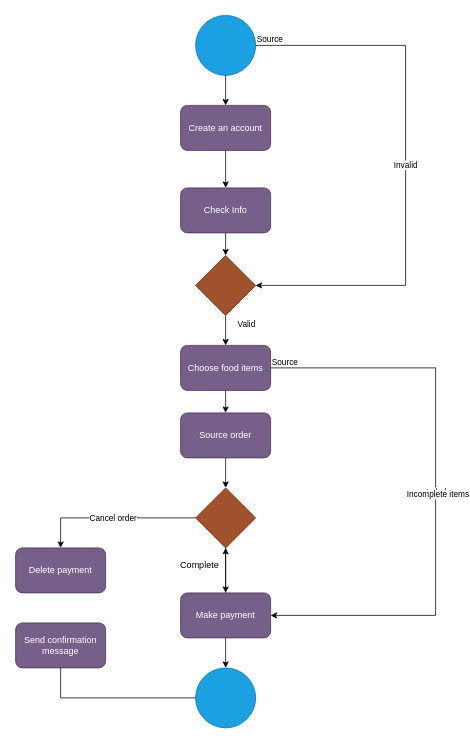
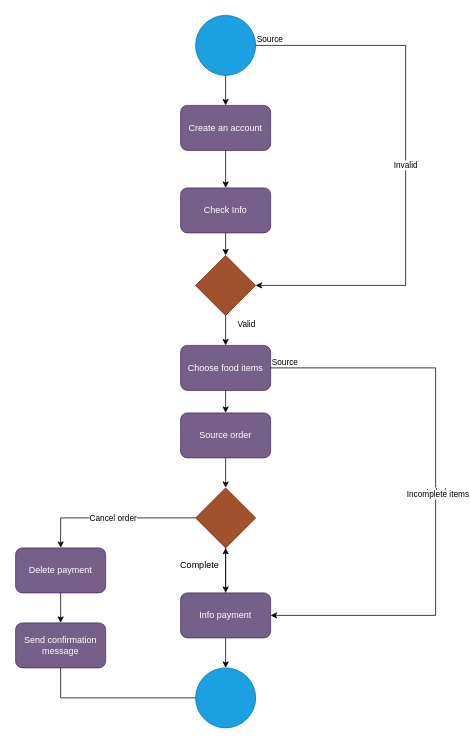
none -> (60, 605)
(225, 615) -> (225, 615)
